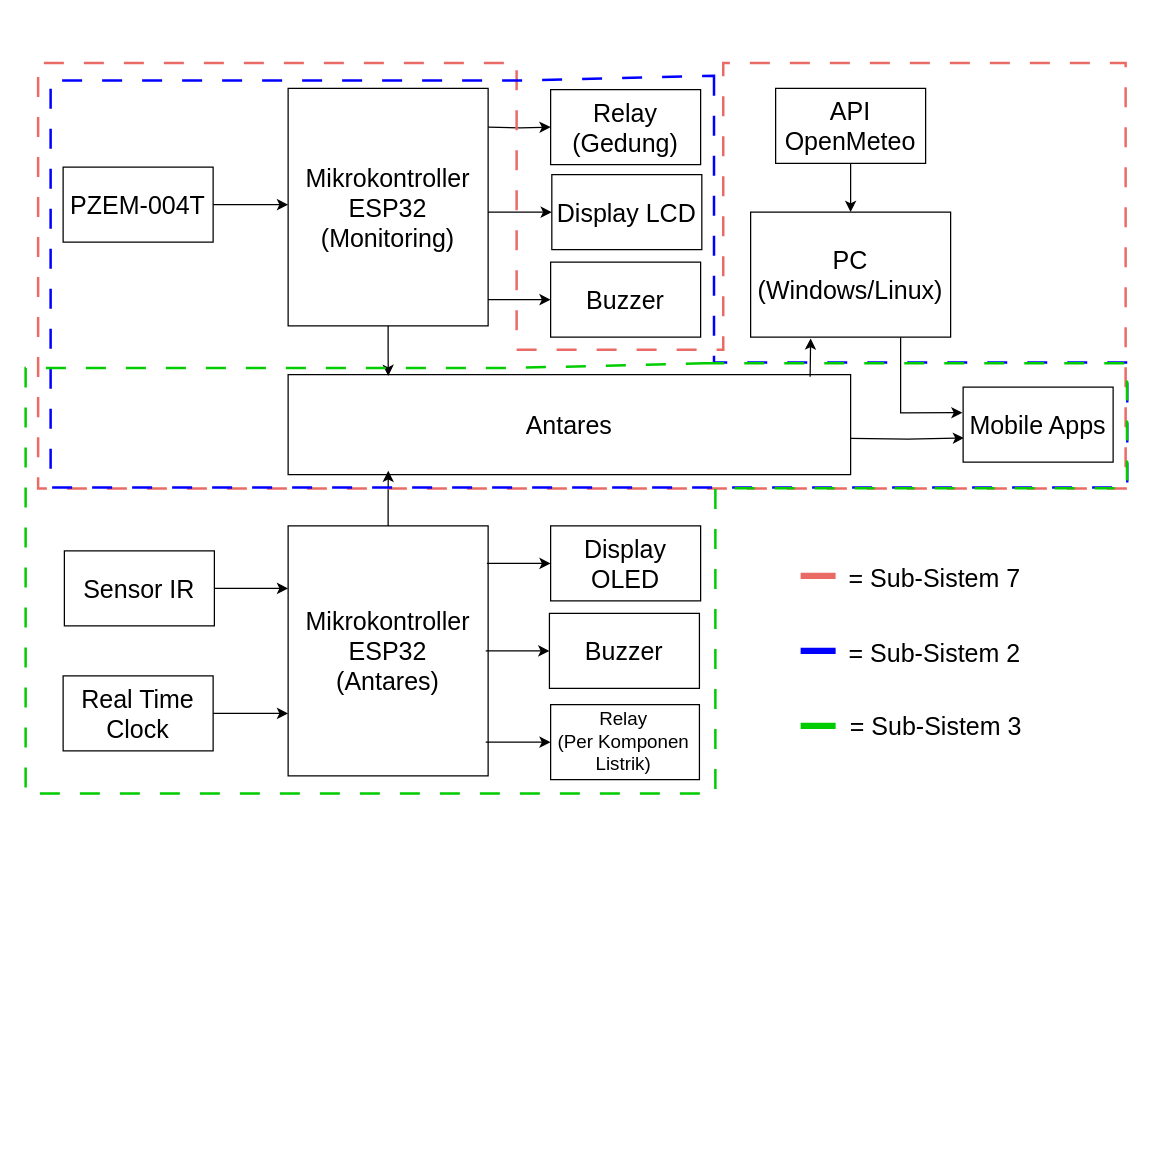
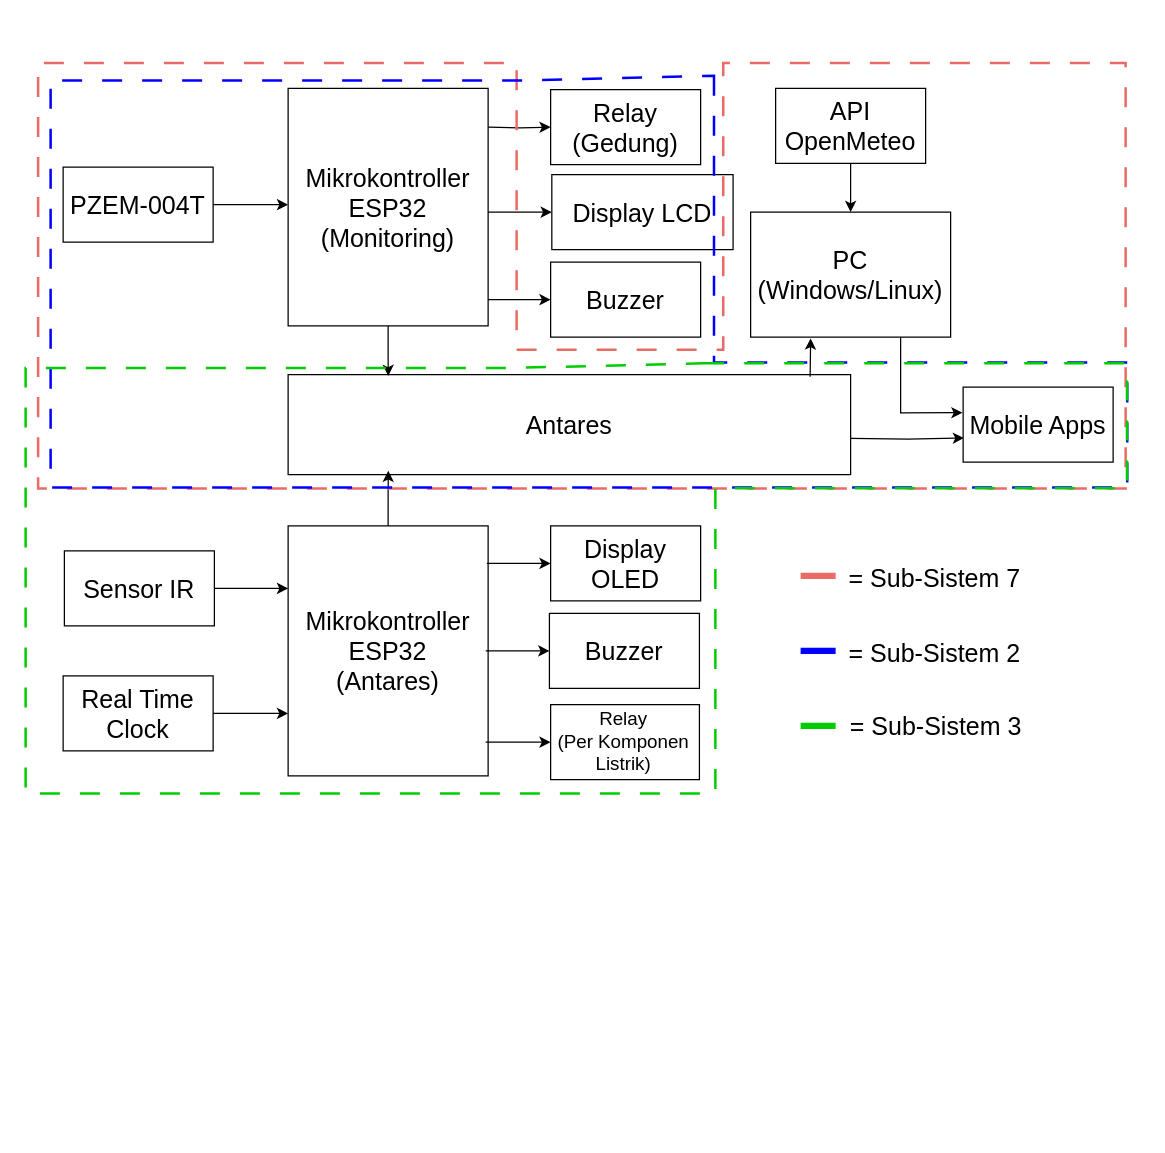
(627, 212) -> (642, 212)
